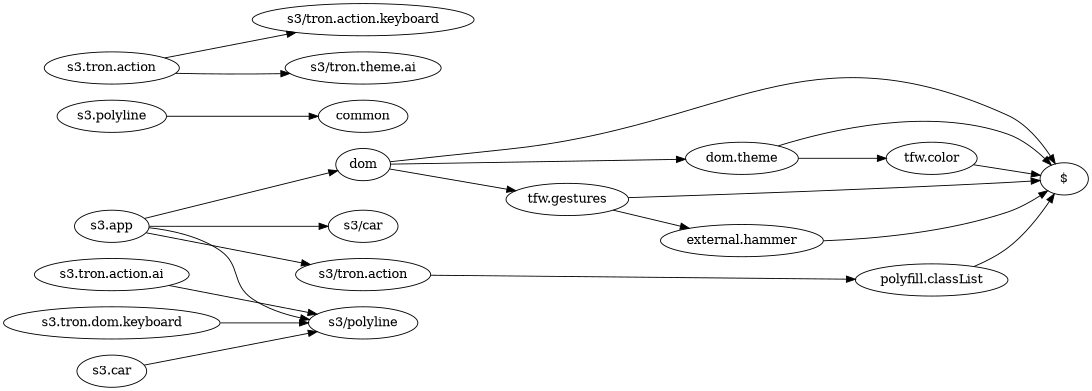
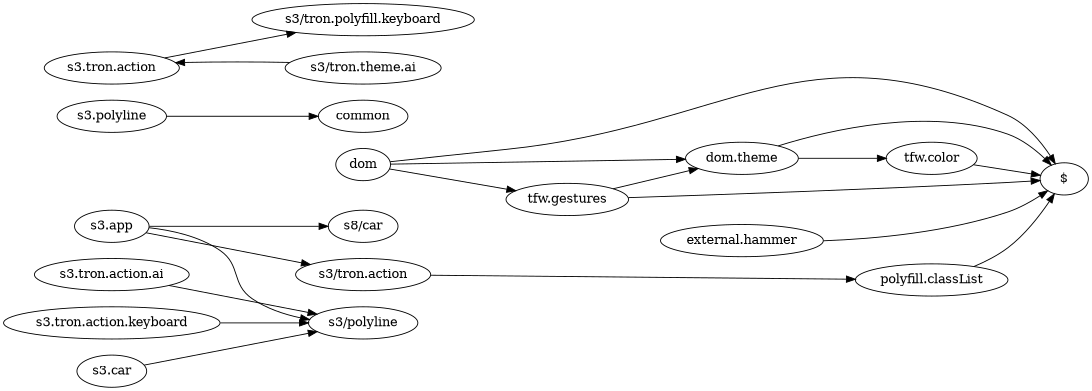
(363, 20) -> (363, 20)
(228, 74) -> (237, 62)
(237, 196) -> none
(647, 218) -> (651, 180)
(363, 226) -> (363, 226)
(112, 323) -> (112, 323)
